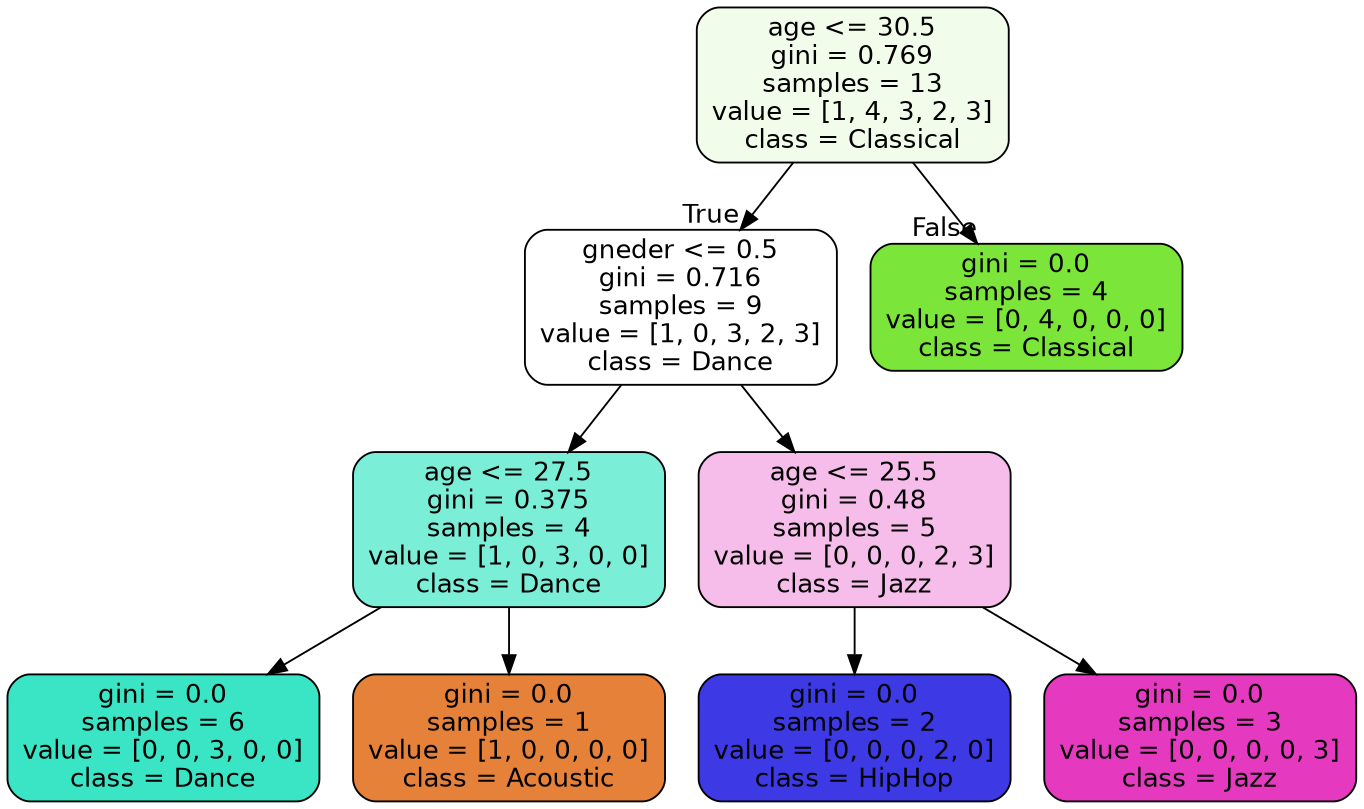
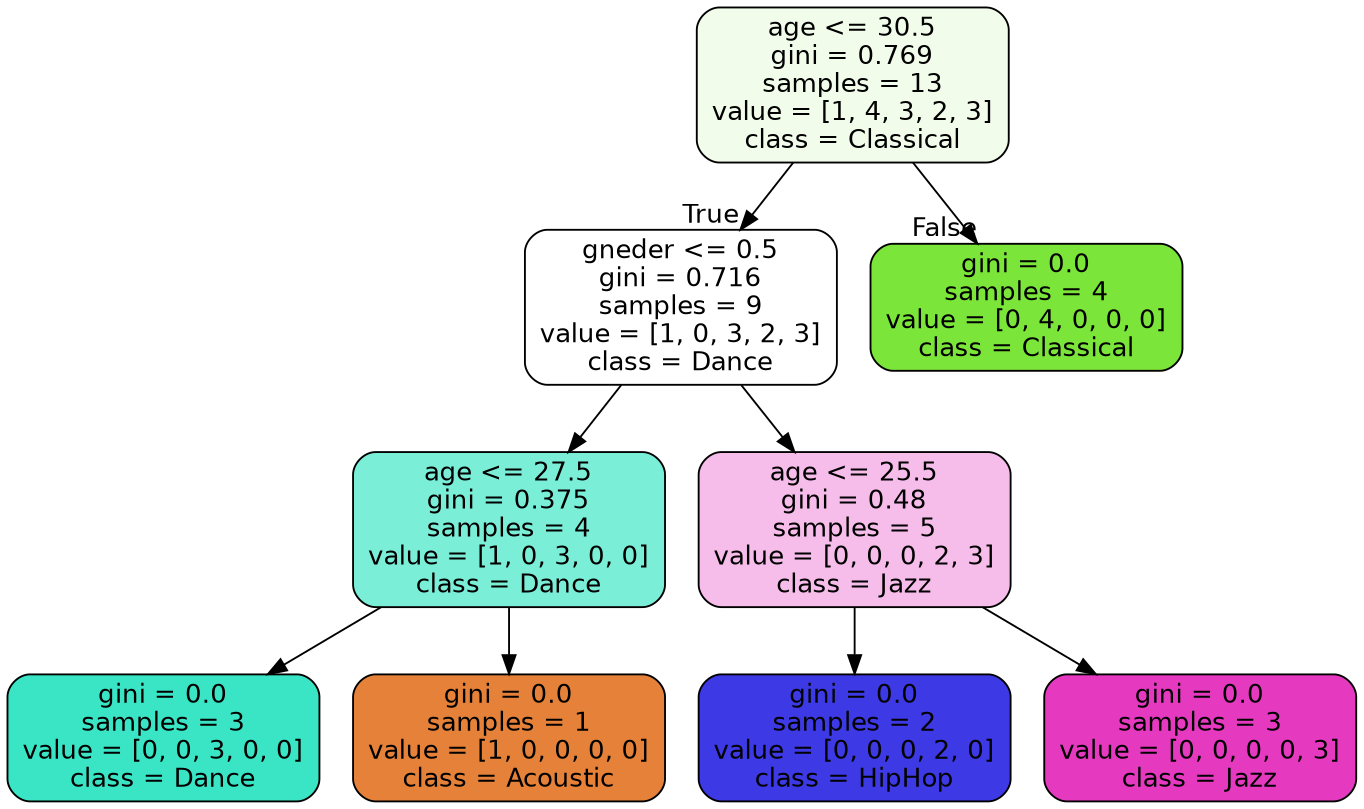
(163, 738) -> (163, 738)
